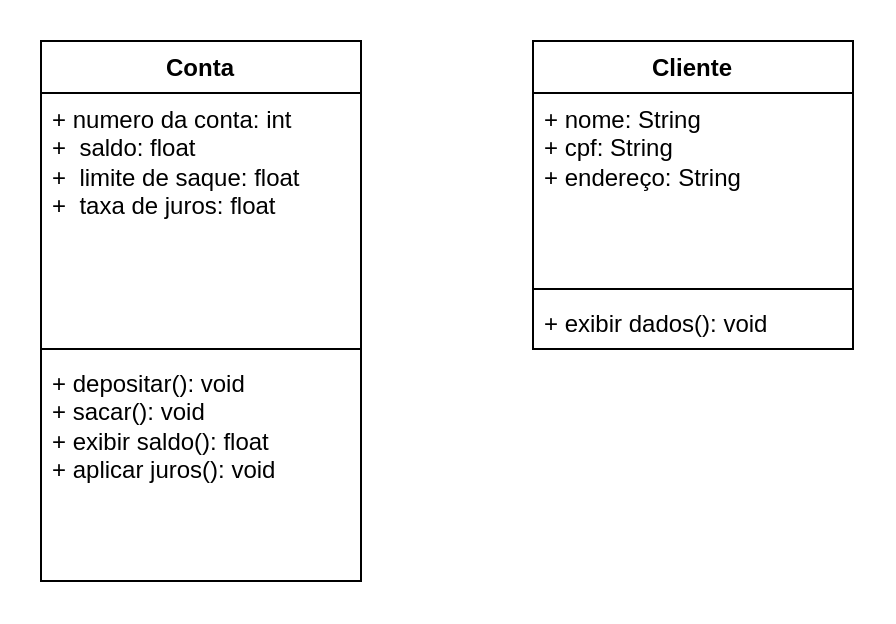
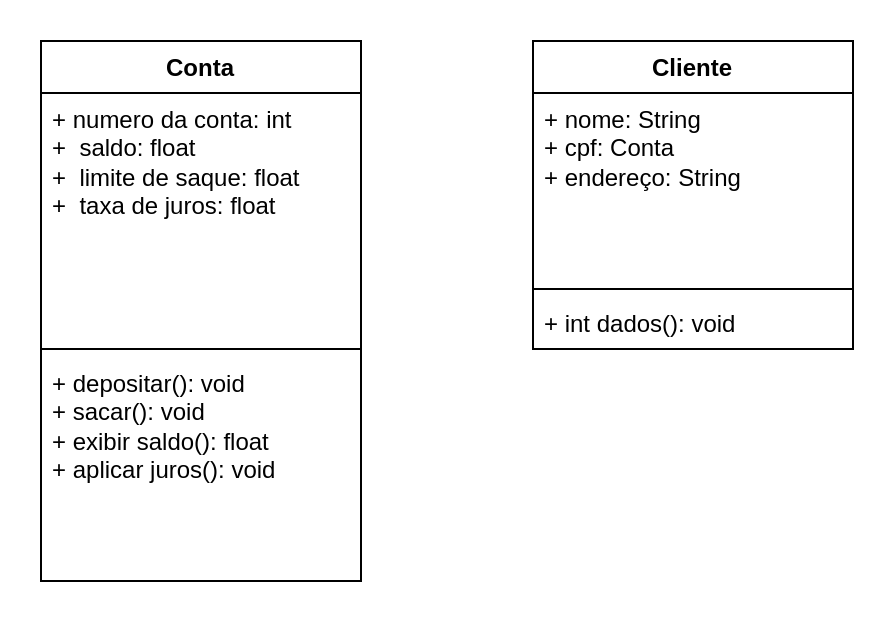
(657, 150) -> (657, 150)
(671, 325) -> (654, 325)
